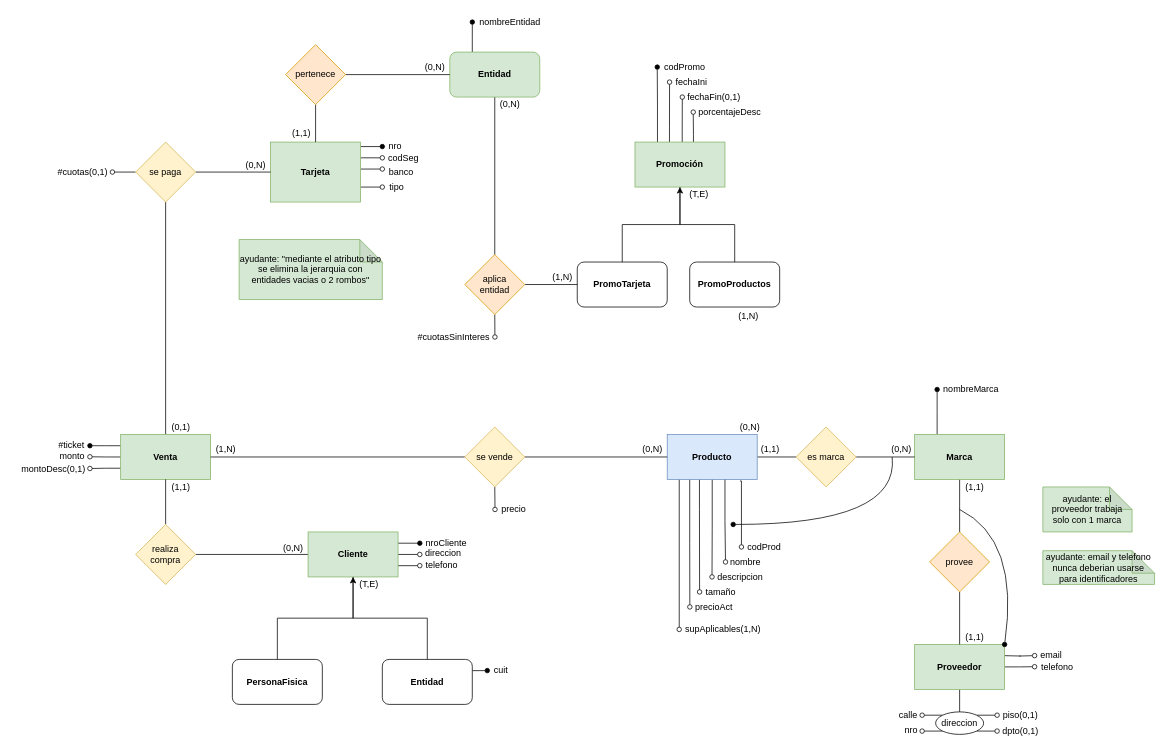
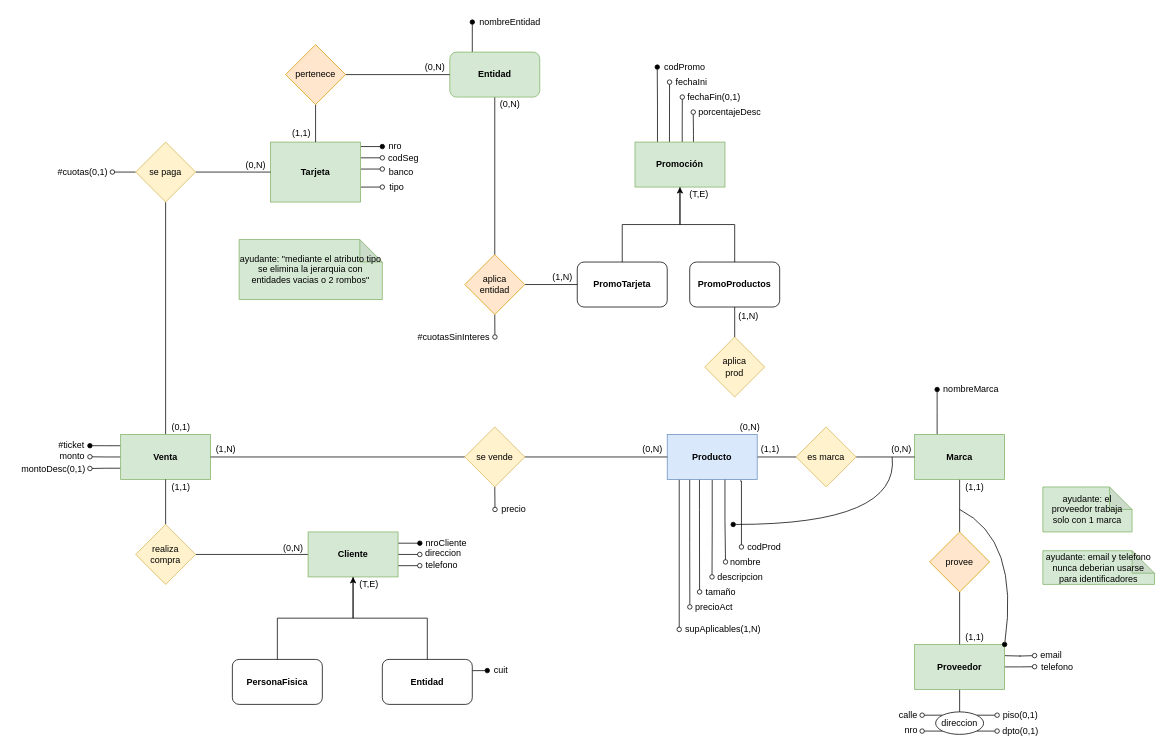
none -> (735, 322)
none -> (735, 367)
